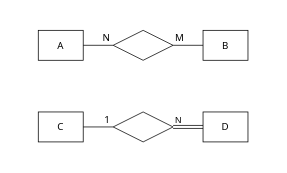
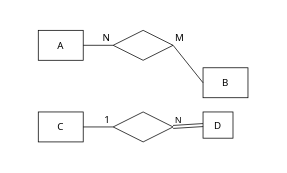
(225, 45) -> (225, 83)
(225, 127) -> (218, 125)
